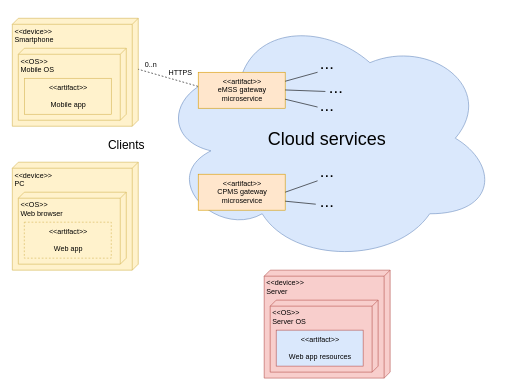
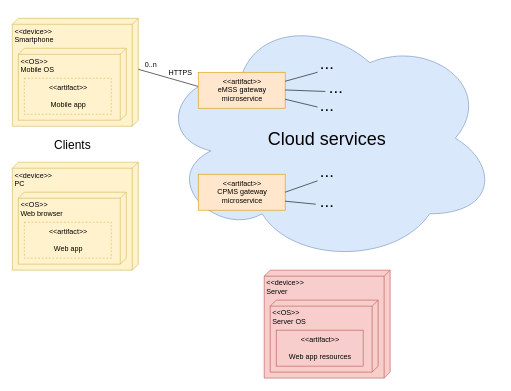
(168, 78) -> (168, 78)
(68, 96) -> (68, 96)
(126, 144) -> (72, 144)
(320, 348) -> (320, 348)
